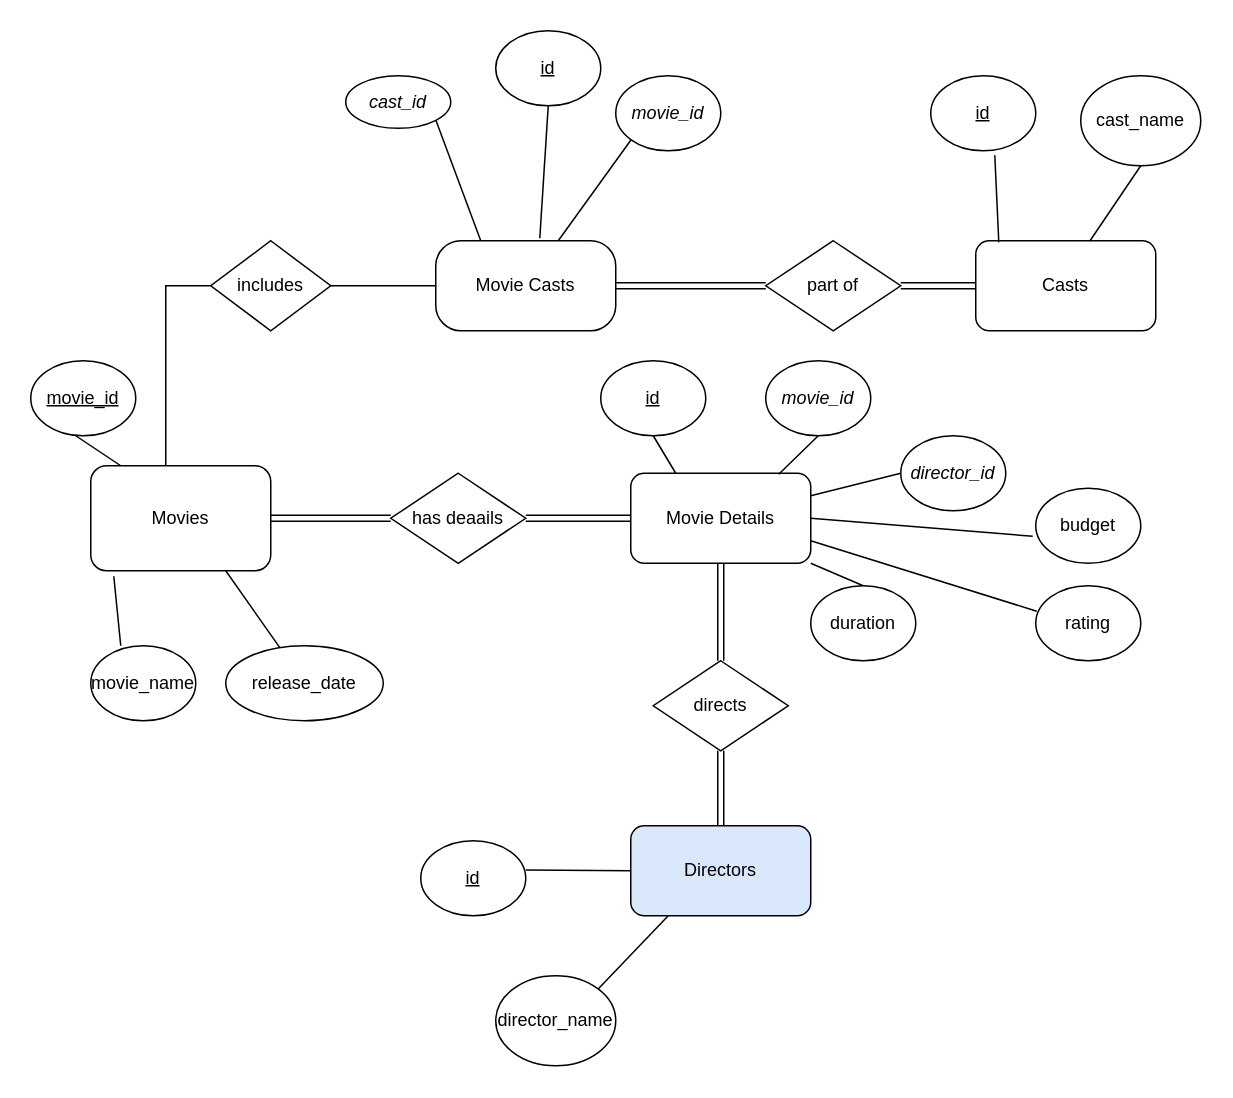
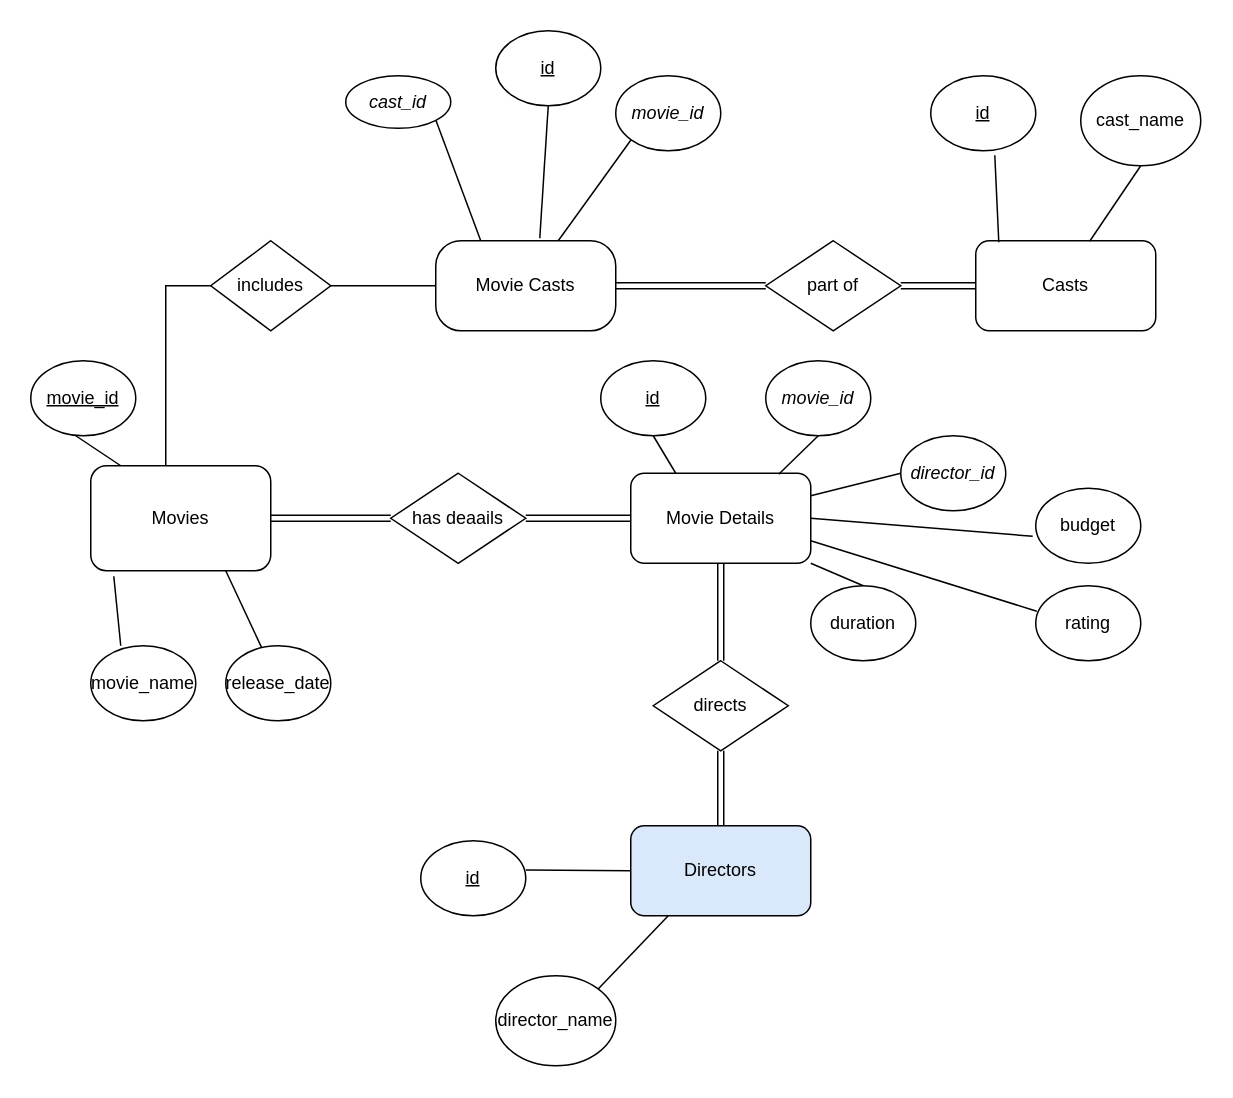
(305, 683) -> (278, 683)
